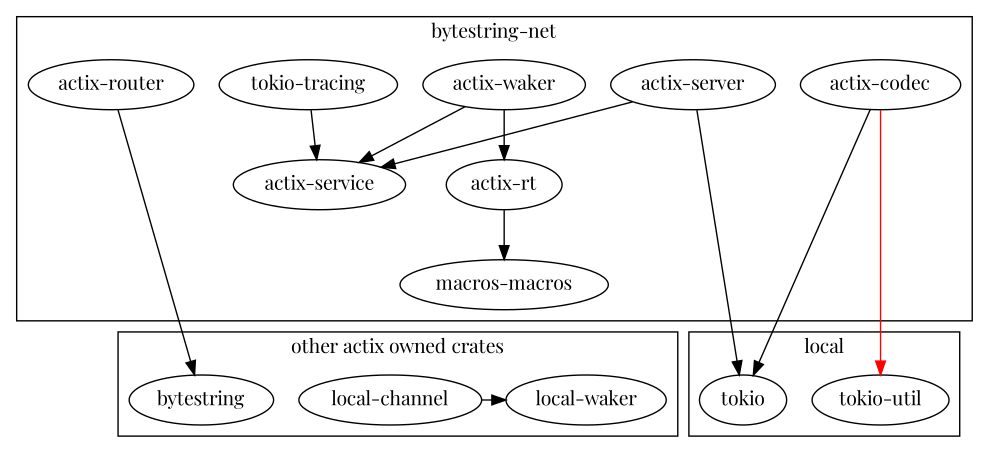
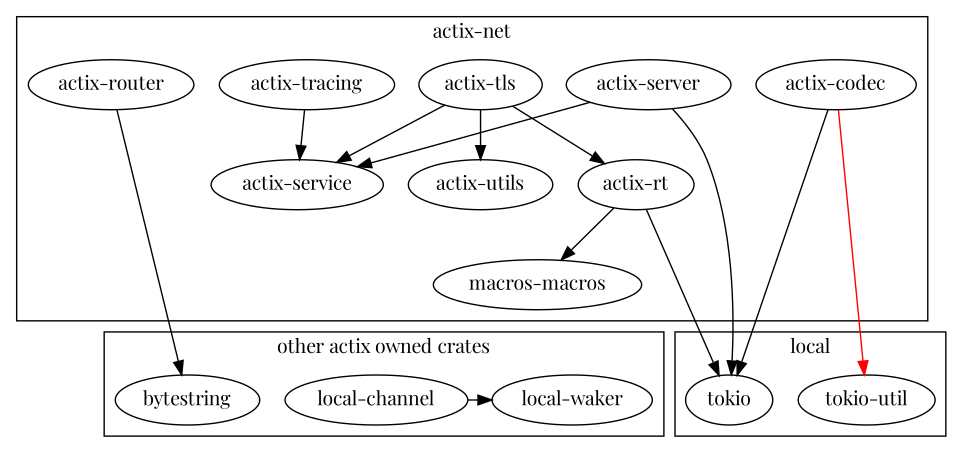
(494, 33) -> (472, 33)
(308, 85) -> (307, 85)
(504, 85) -> (481, 85)
none -> (481, 185)
none -> (680, 286)
